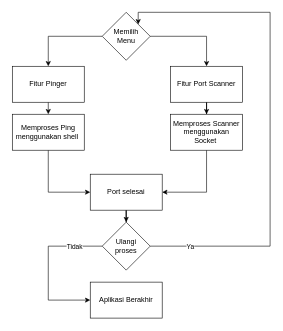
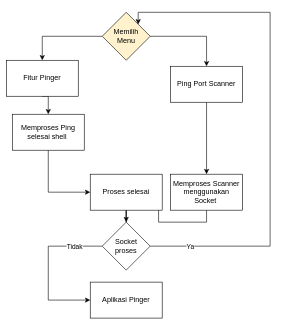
(126, 36) -> (126, 36)
(48, 84) -> (42, 78)
(207, 84) -> (207, 84)
(48, 132) -> (48, 132)
(207, 132) -> (207, 192)
(126, 192) -> (126, 192)
(126, 246) -> (126, 246)
(126, 300) -> (126, 300)
